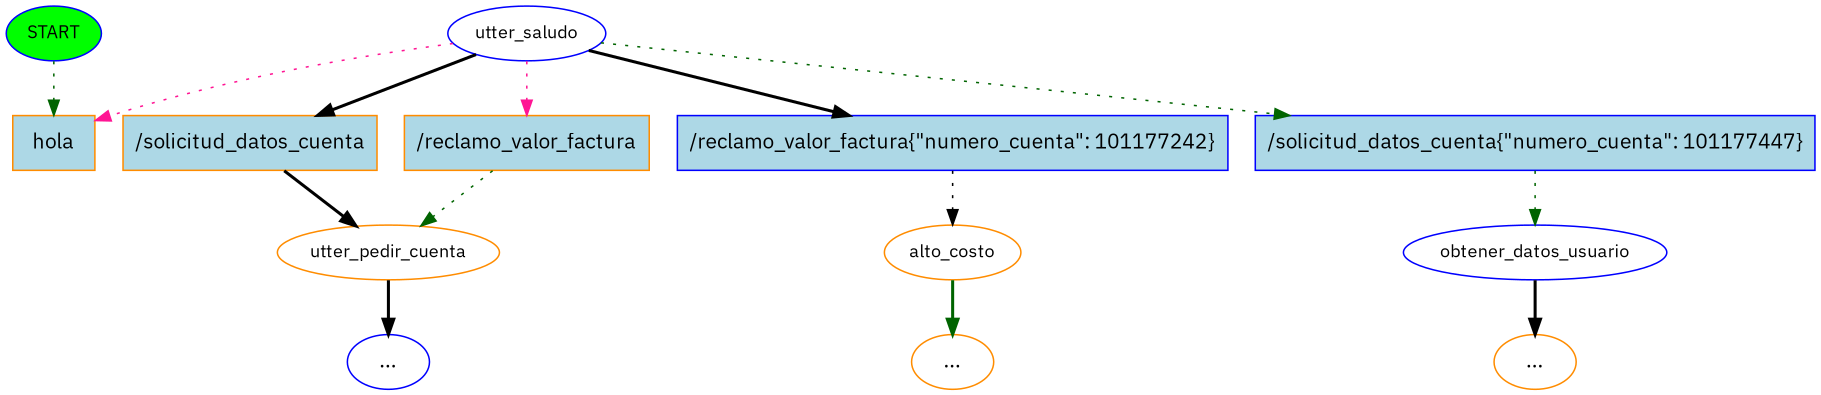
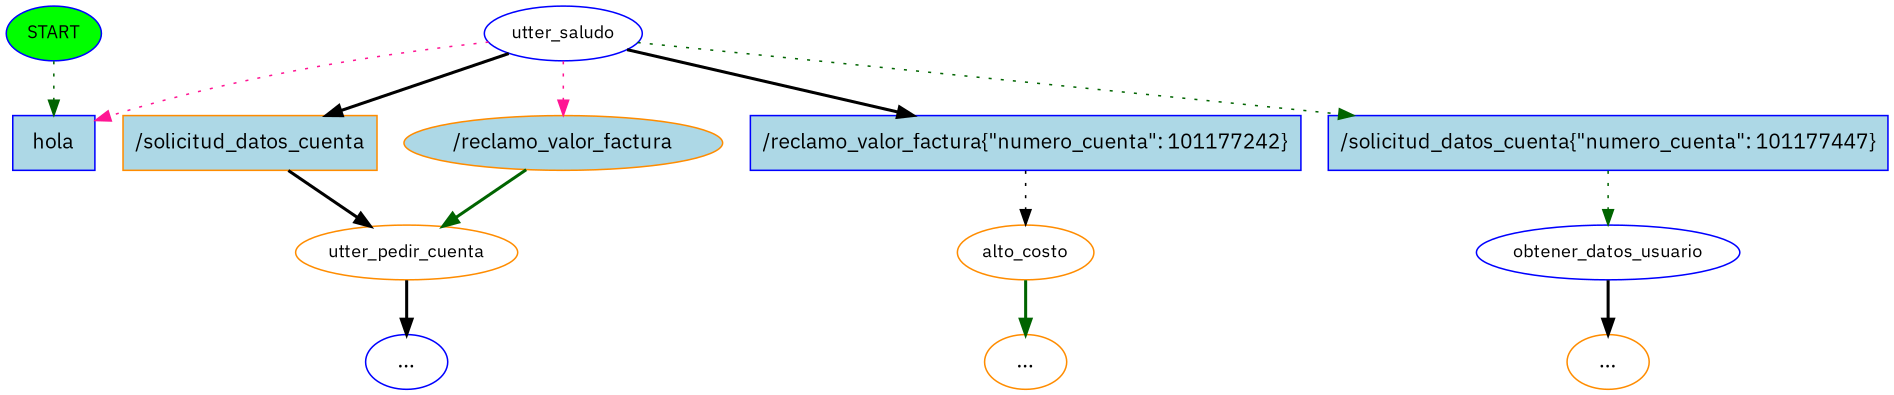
(54, 143) -> (54, 143)
(527, 143) -> (563, 143)
(463, 194) -> (491, 194)
